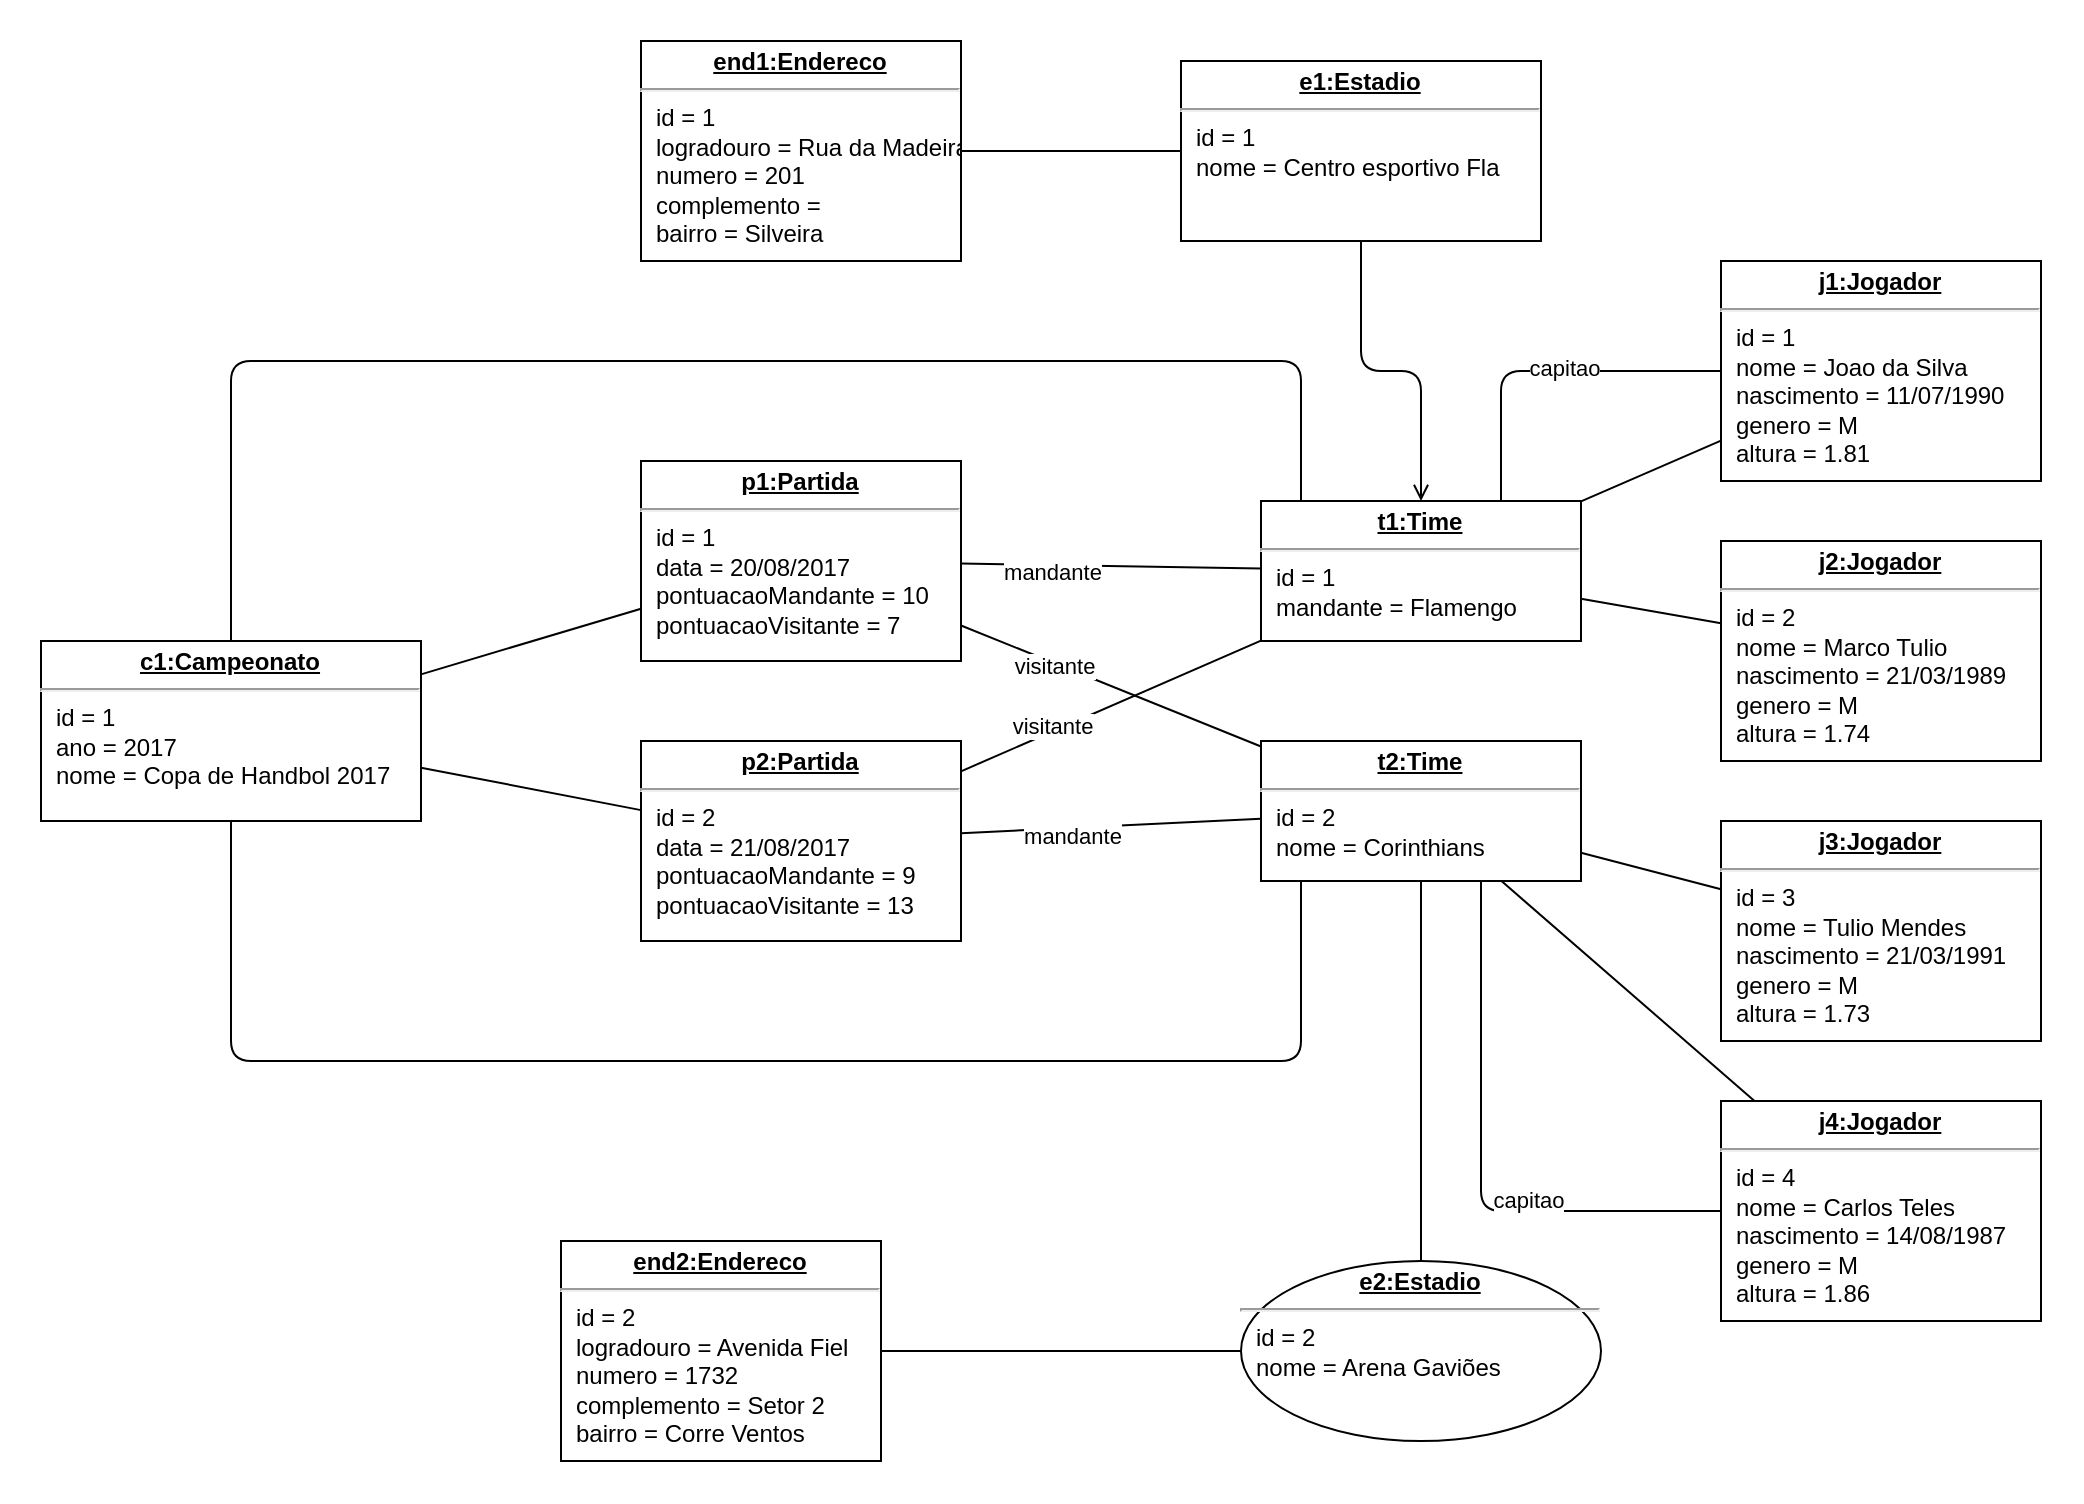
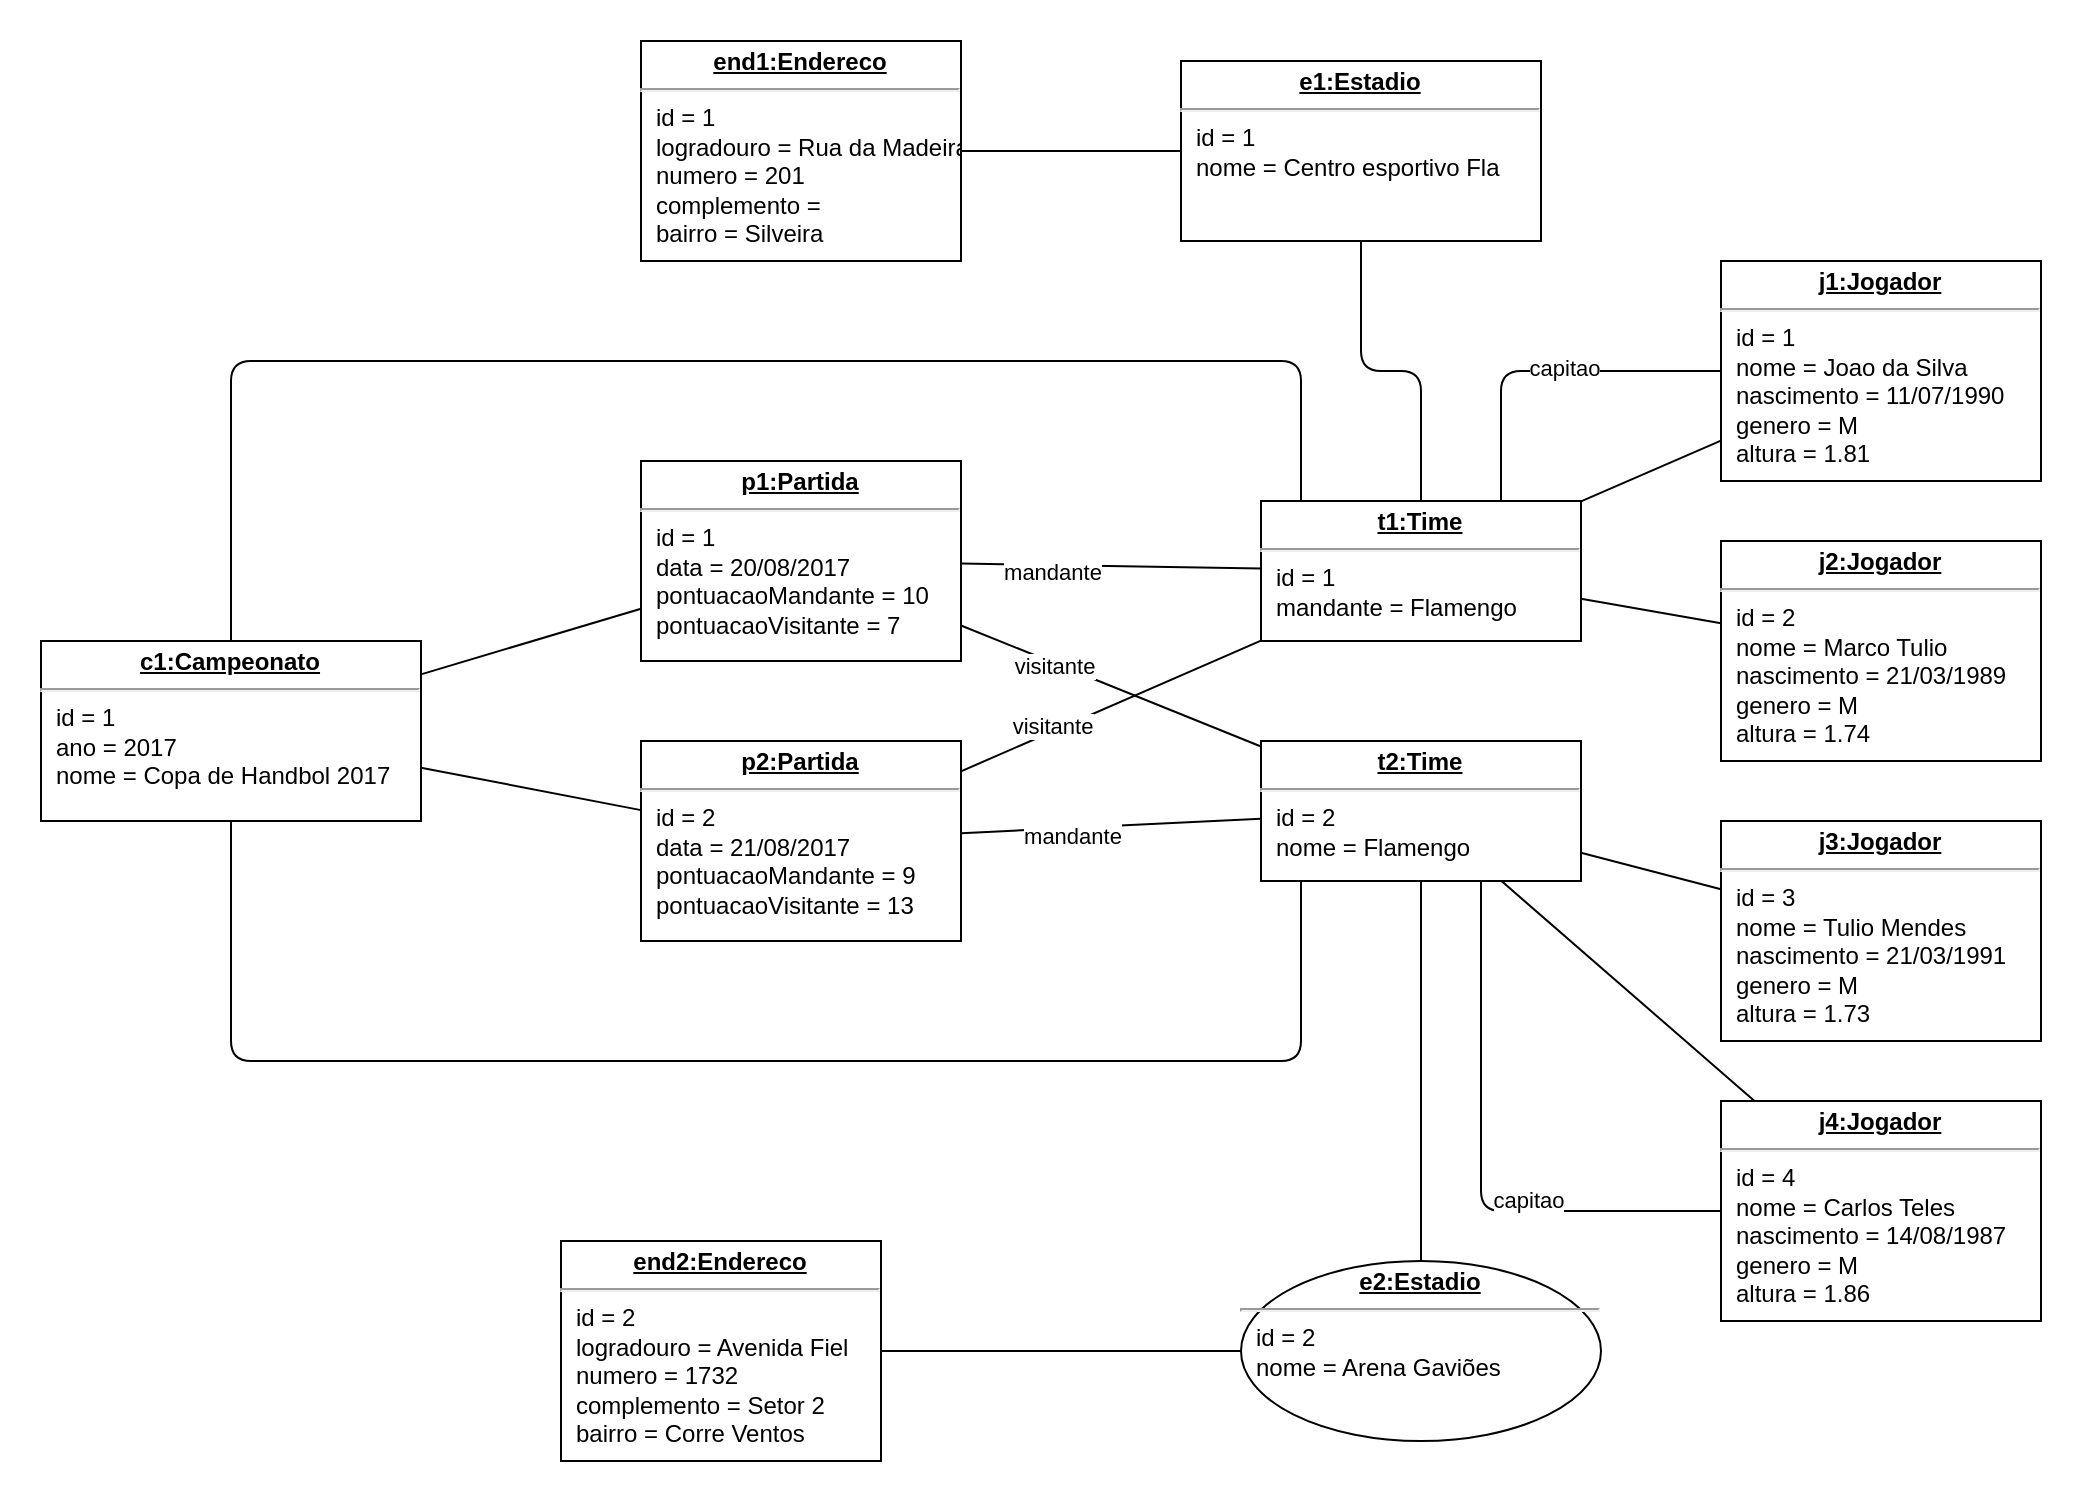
(1421, 493) -> (1421, 494)
(1369, 784) -> (1352, 784)
